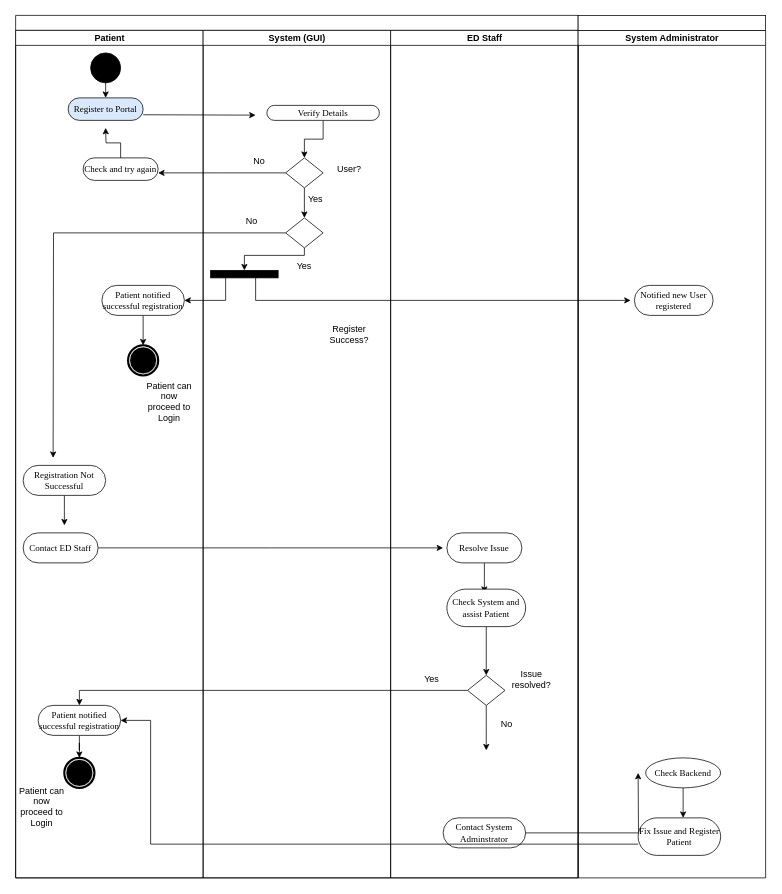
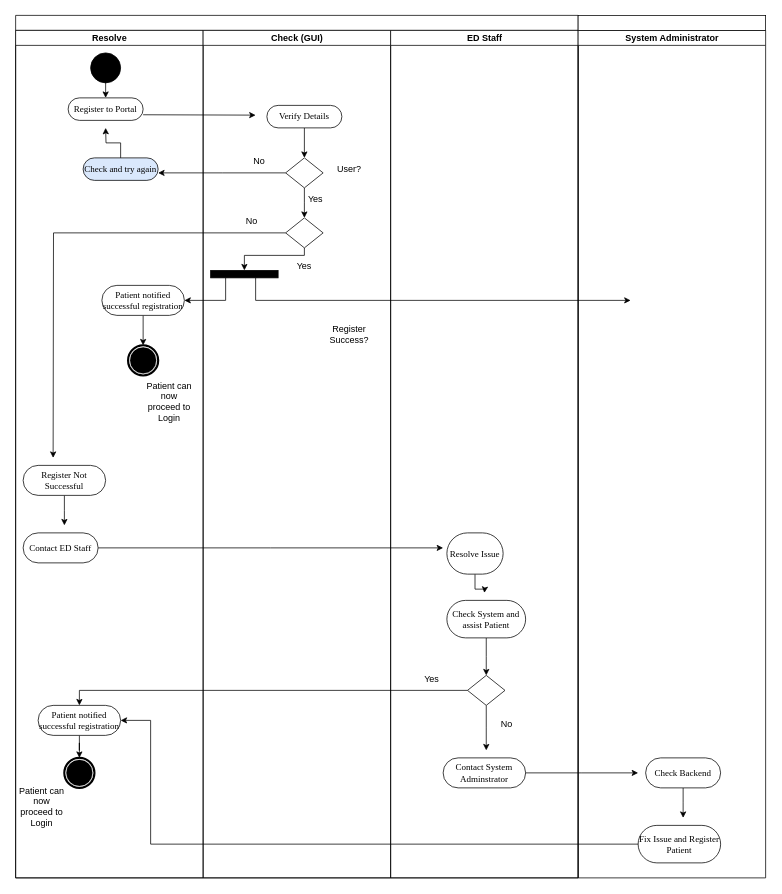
(110, 38) -> (110, 38)
(297, 38) -> (297, 38)
(105, 109) -> (105, 109)
(323, 113) -> (304, 117)
(120, 169) -> (120, 169)
(674, 300) -> none
(64, 480) -> (64, 480)
(484, 548) -> (475, 554)
(486, 608) -> (486, 619)
(531, 679) -> none
(683, 773) -> (683, 773)
(484, 833) -> (484, 773)
(679, 837) -> (679, 844)
